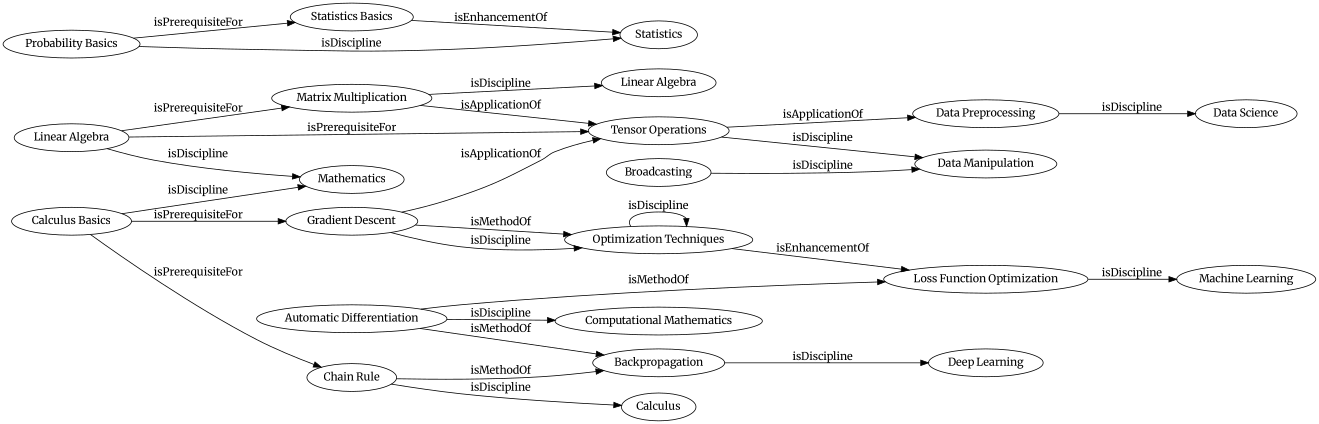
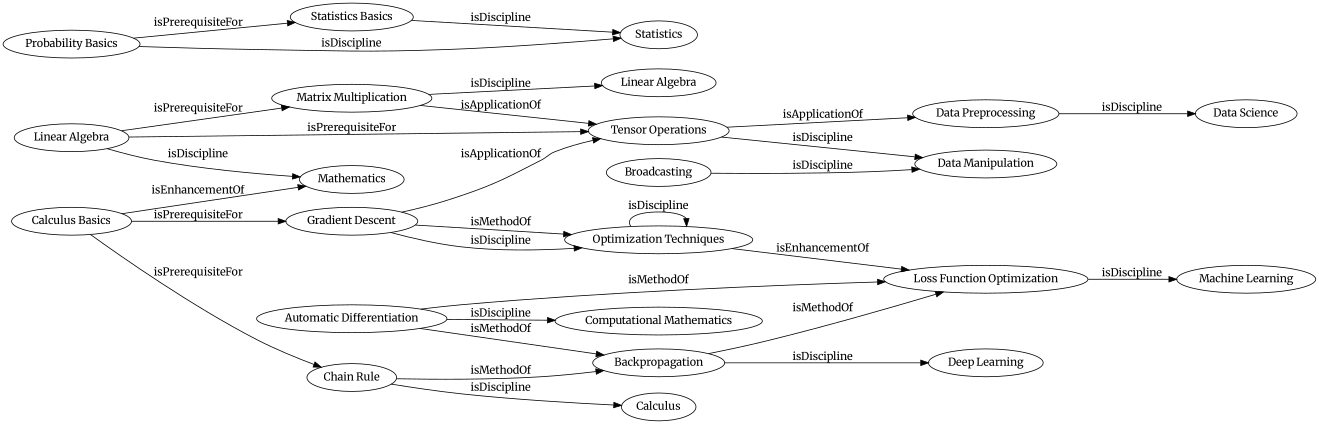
(501, 18) -> (501, 18)
(198, 191) -> (198, 191)
none -> (823, 326)
